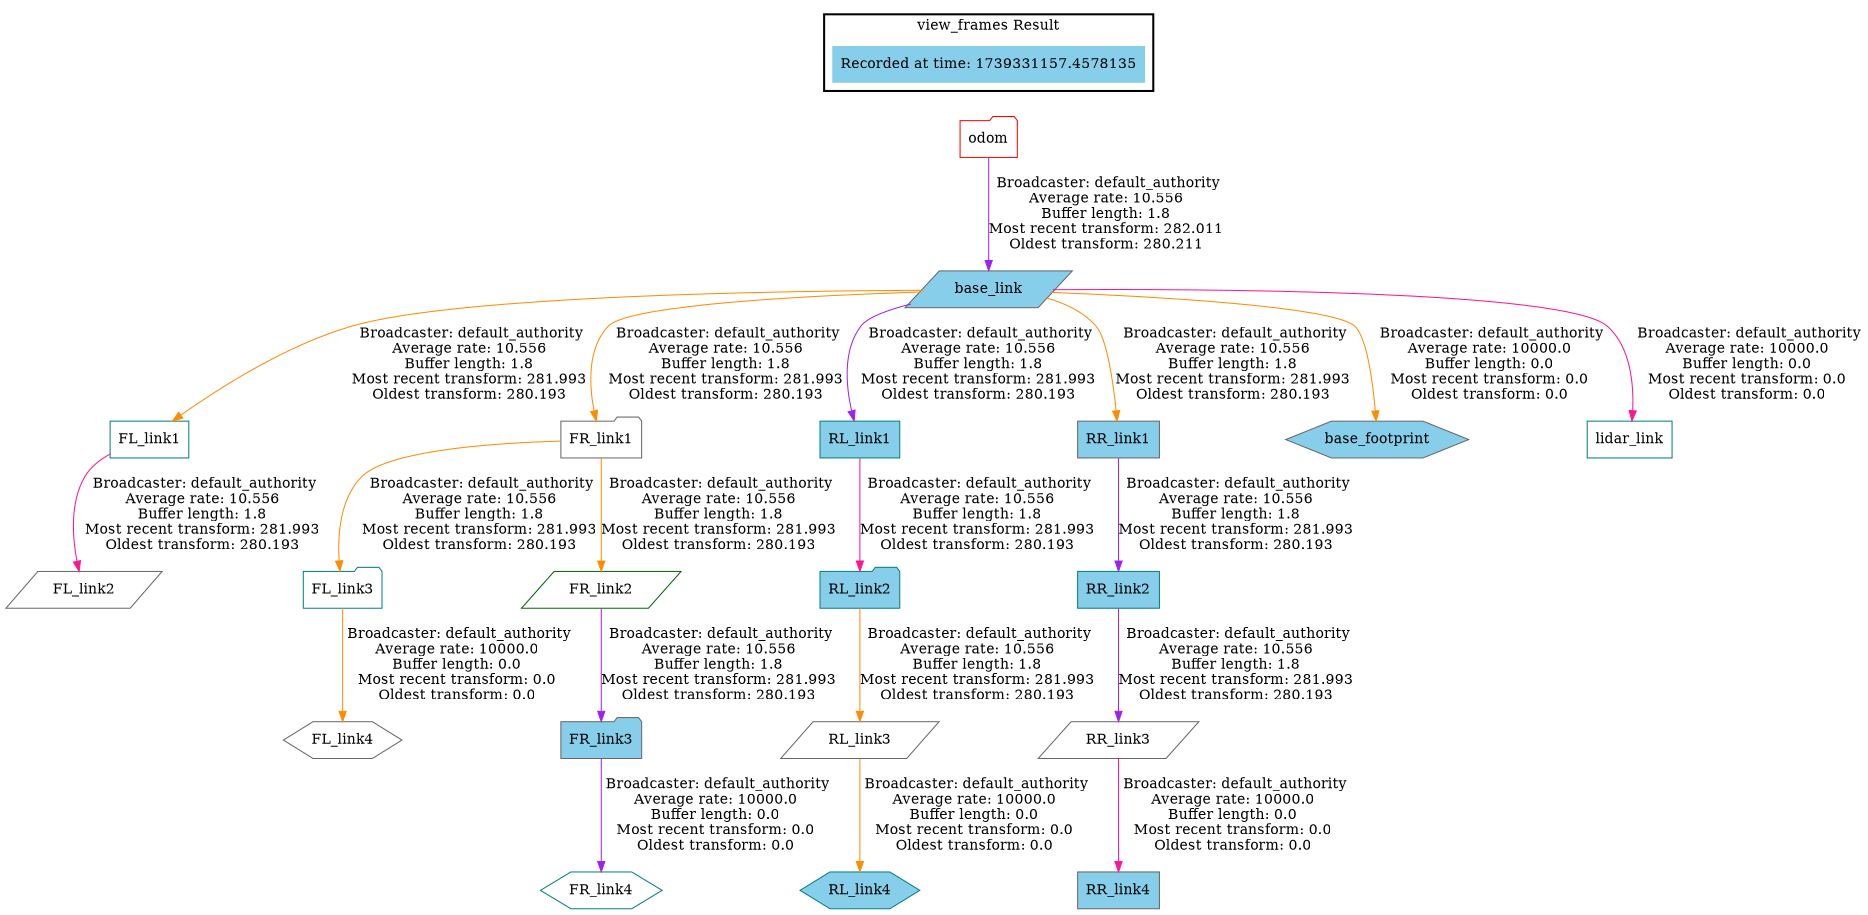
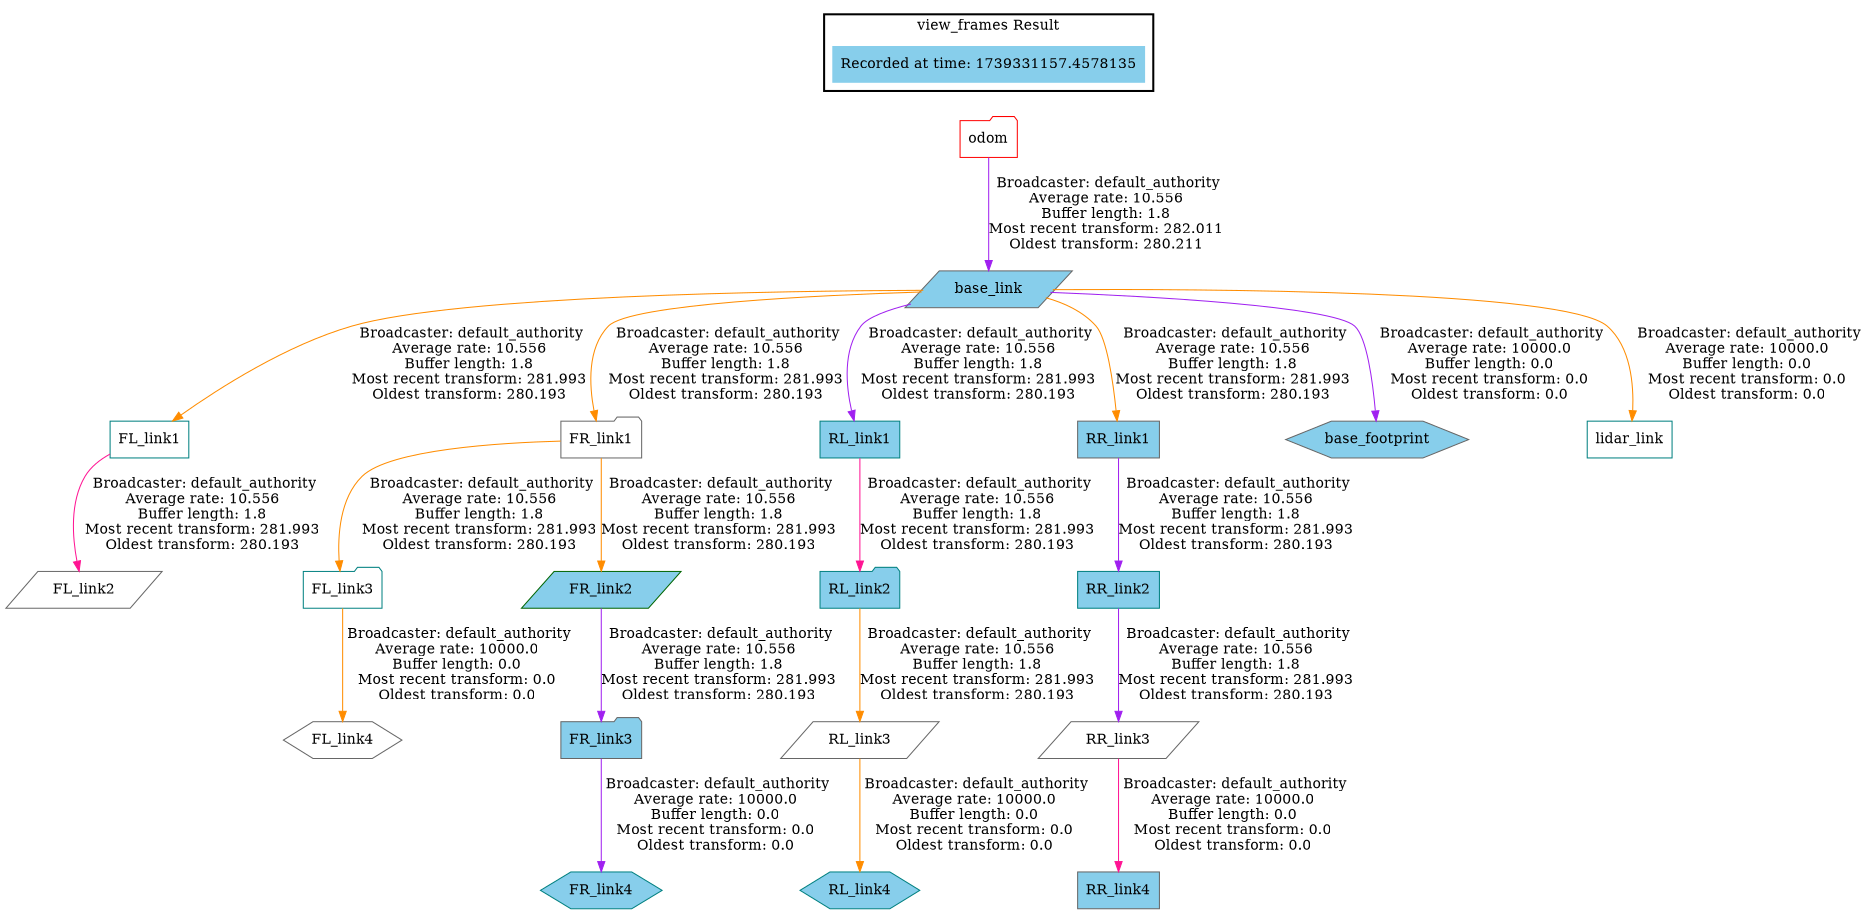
(1377, 294) -> (1377, 294)
(1248, 305) -> (1248, 305)
(601, 590) -> (601, 590)
(601, 890) -> (601, 890)
